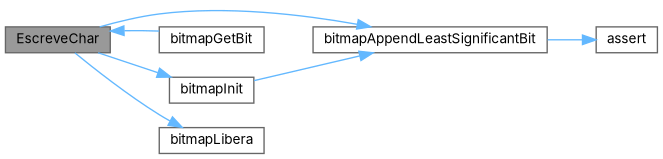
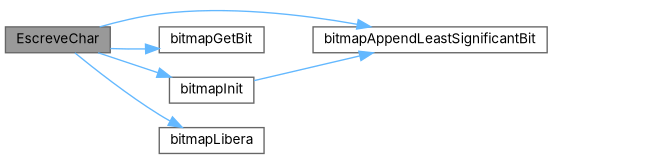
(142, 31) -> (128, 49)
(627, 40) -> none
